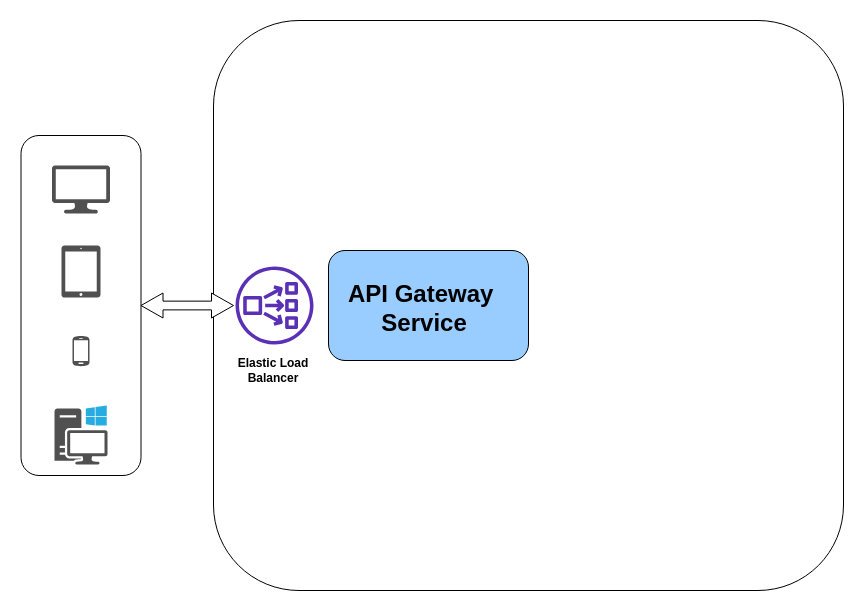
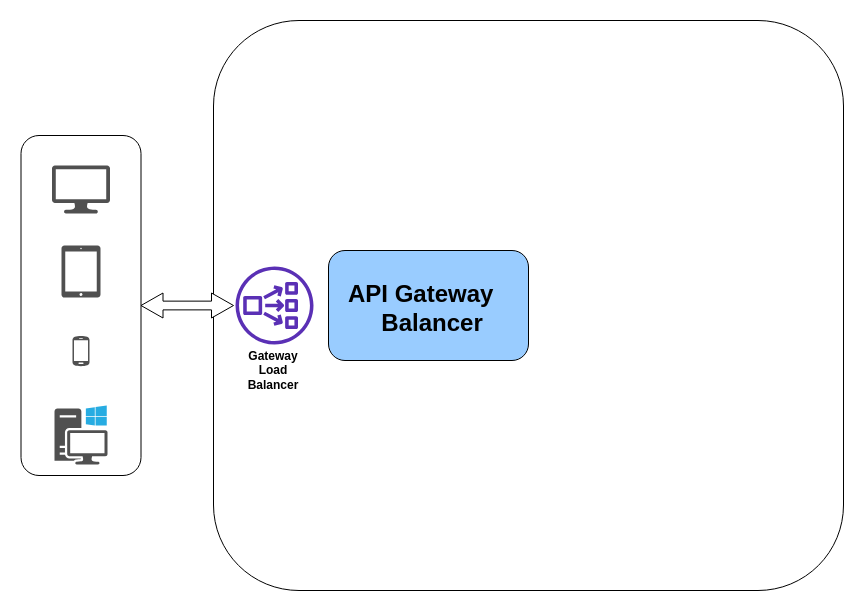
(435, 272) -> (438, 272)
(274, 371) -> (274, 371)
